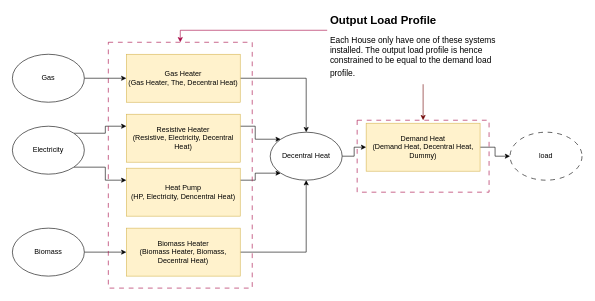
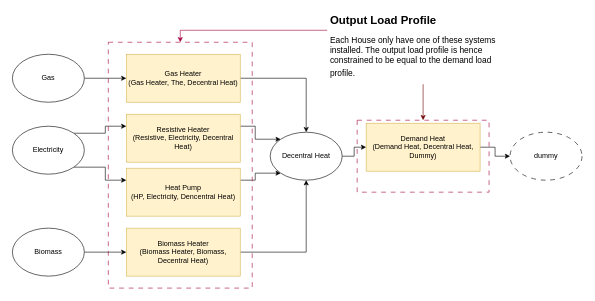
(546, 156) -> (546, 156)
